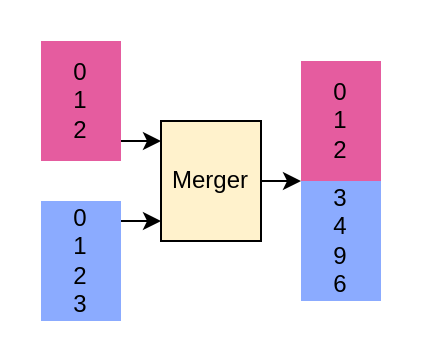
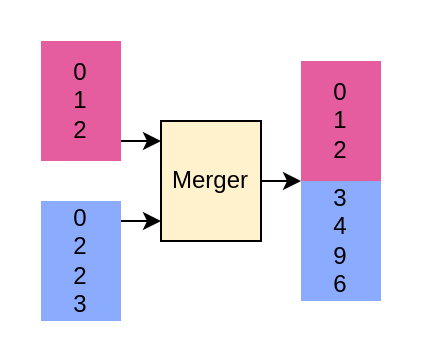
(81, 261) -> (81, 261)
